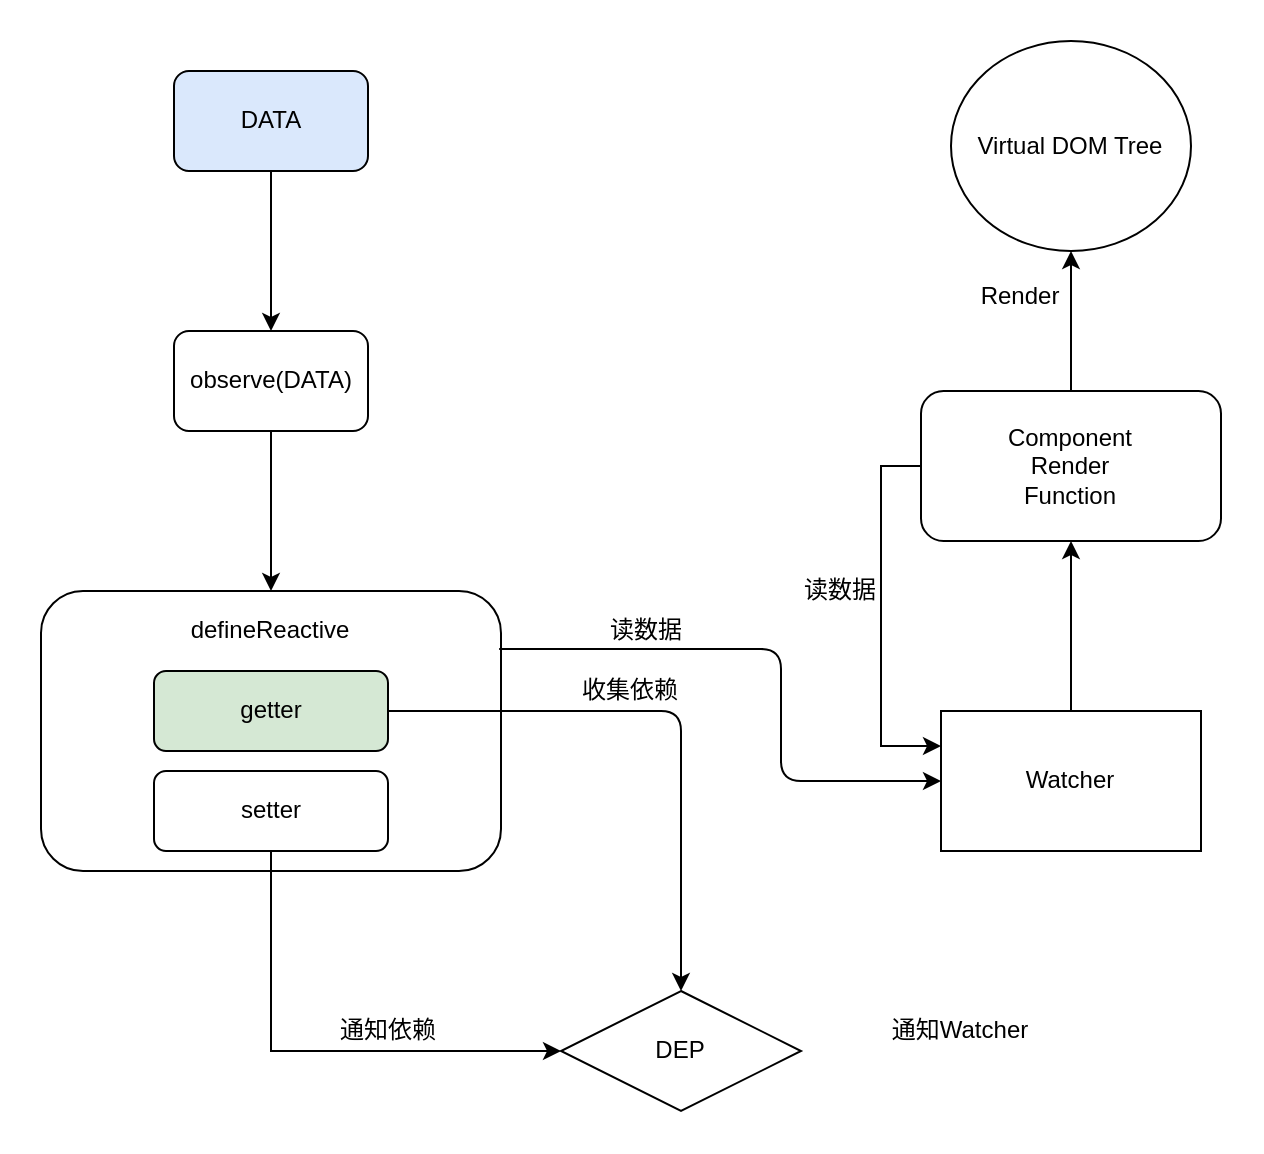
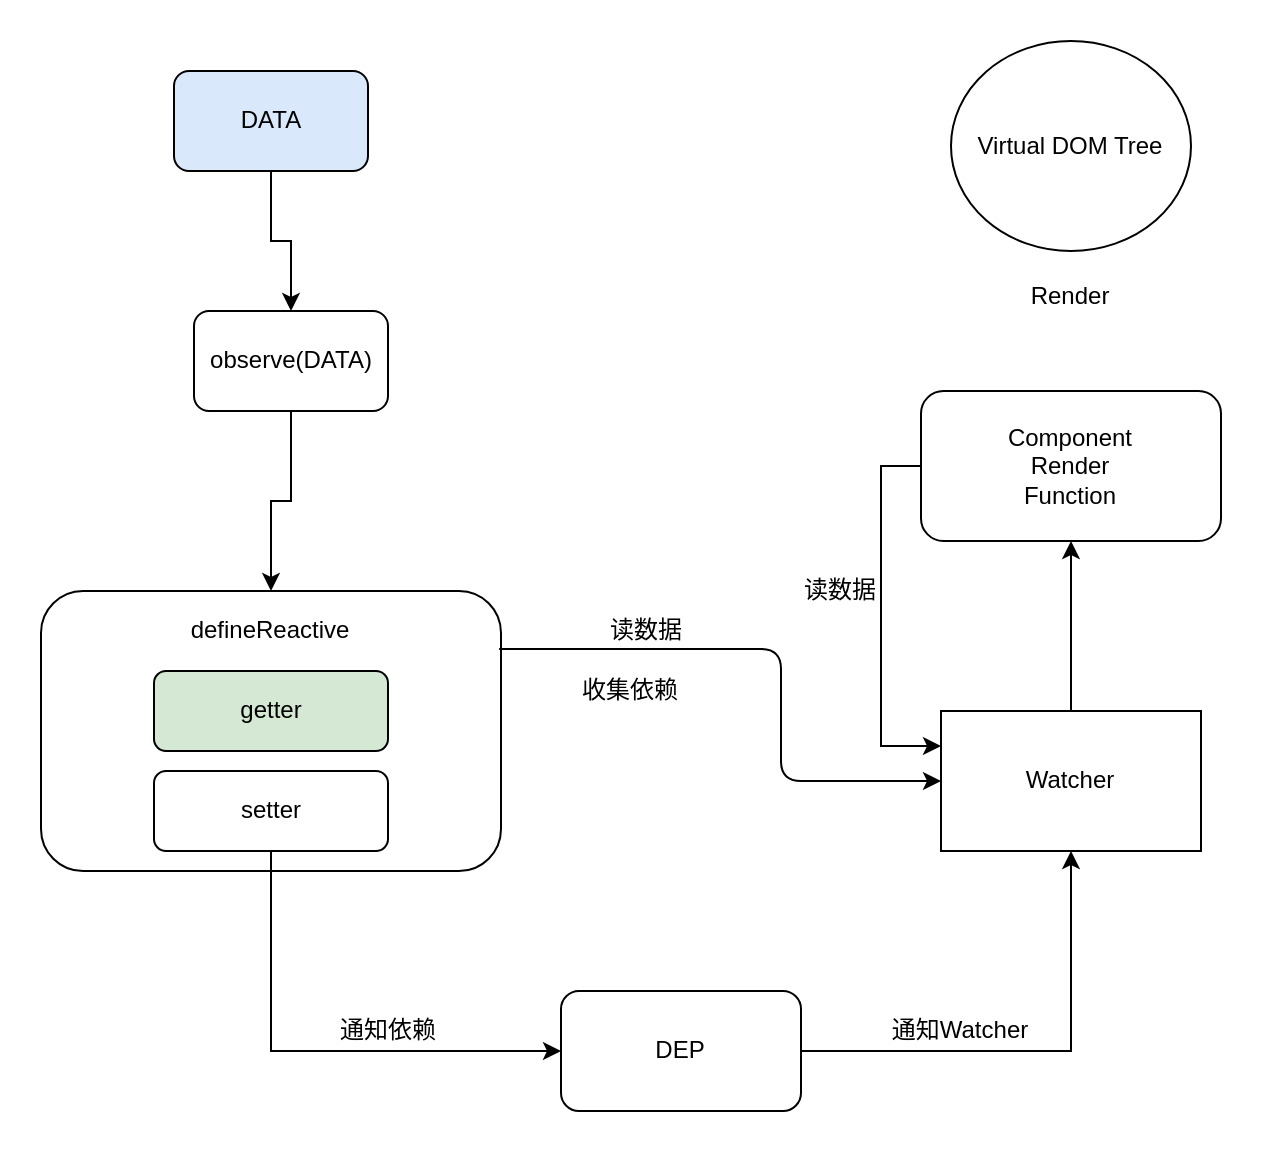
(1021, 296) -> (1071, 296)
(1071, 328) -> none
(271, 381) -> (291, 361)
(661, 711) -> none
(681, 1051) -> (681, 1051)
none -> (1029, 1051)
